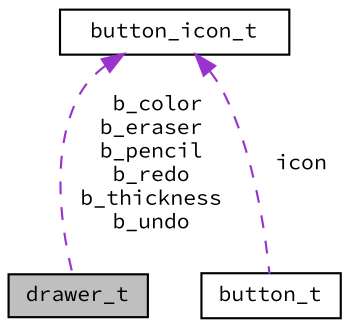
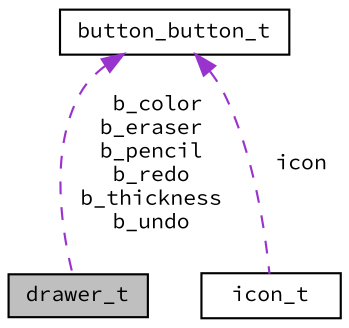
(175, 32) -> (175, 32)
(271, 296) -> (271, 296)
